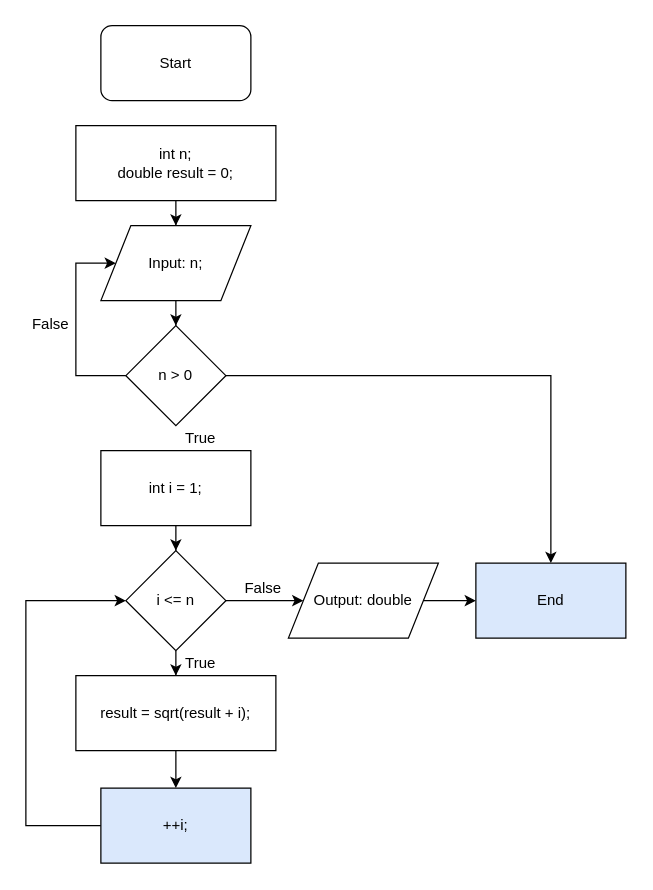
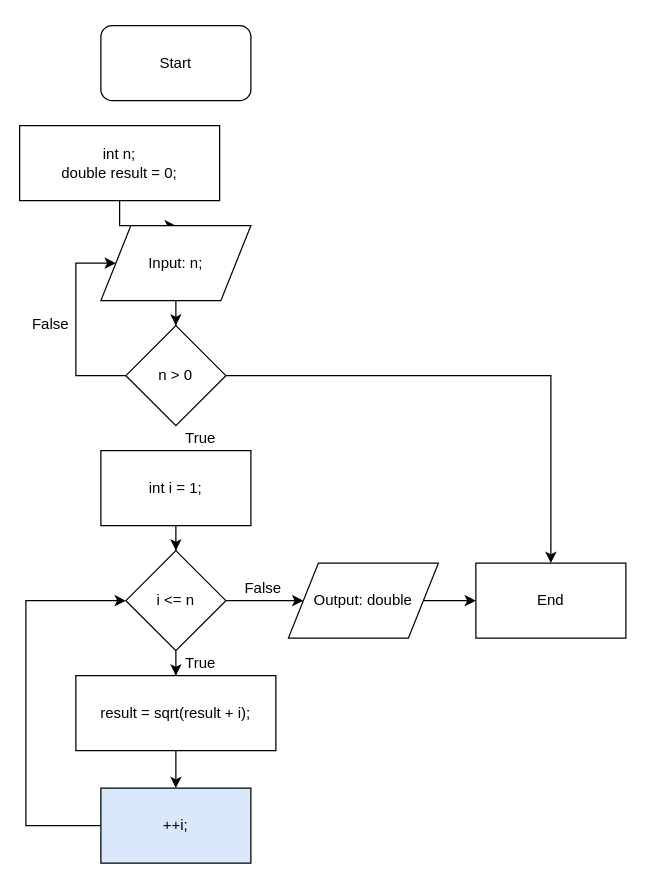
(176, 163) -> (119, 163)
(551, 601) -> (551, 601)
